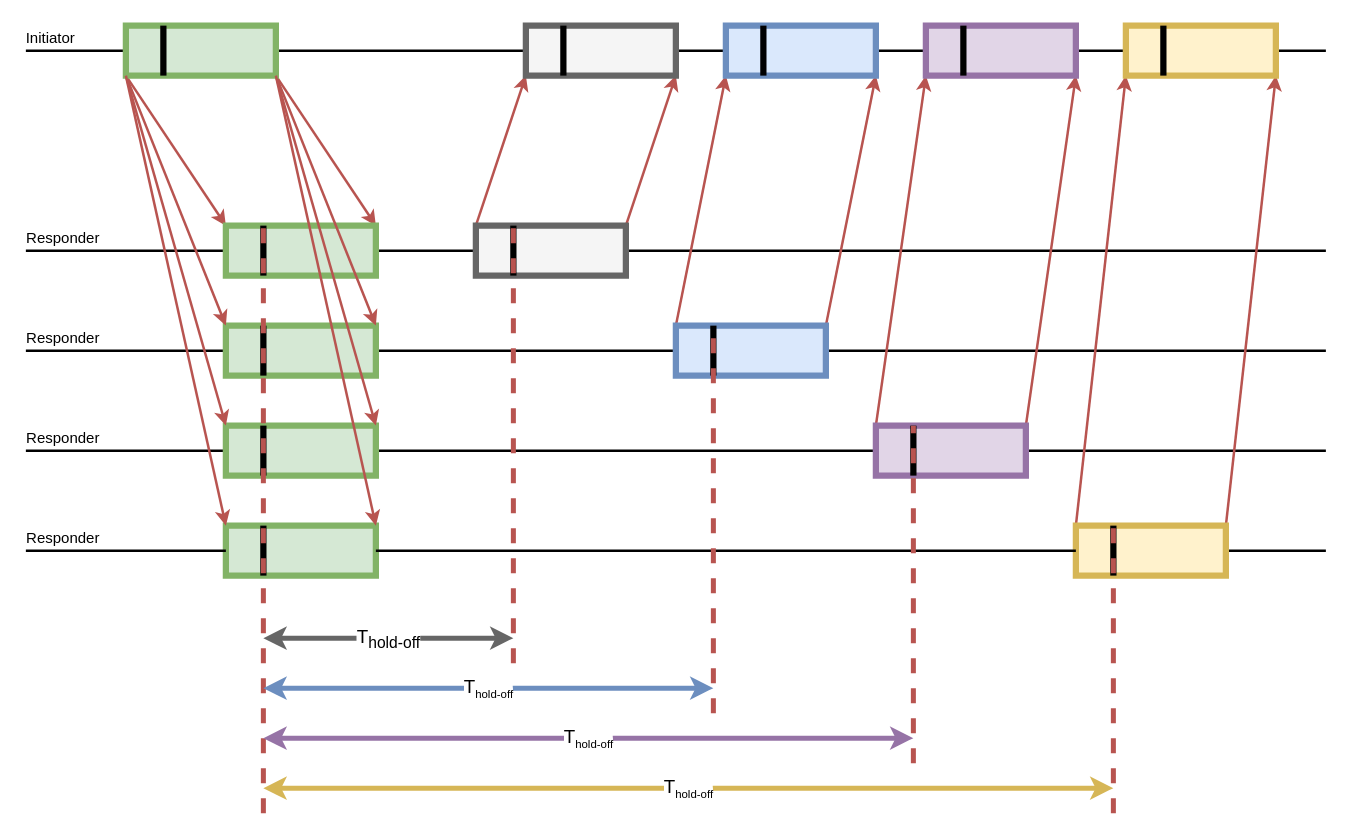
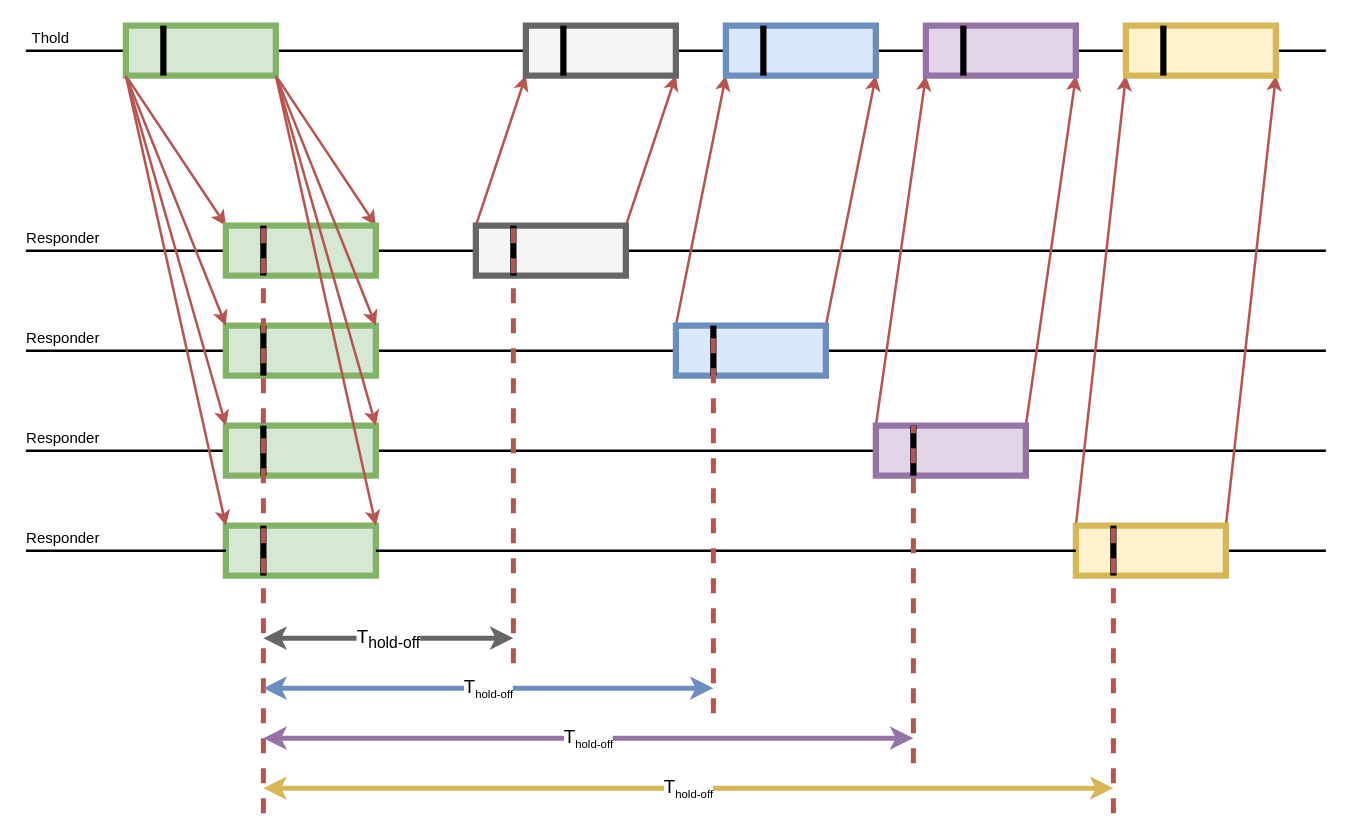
(51, 38) -> (51, 38)
